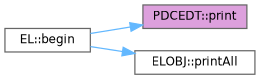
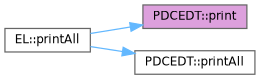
(48, 40) -> (48, 40)
(195, 62) -> (195, 62)
